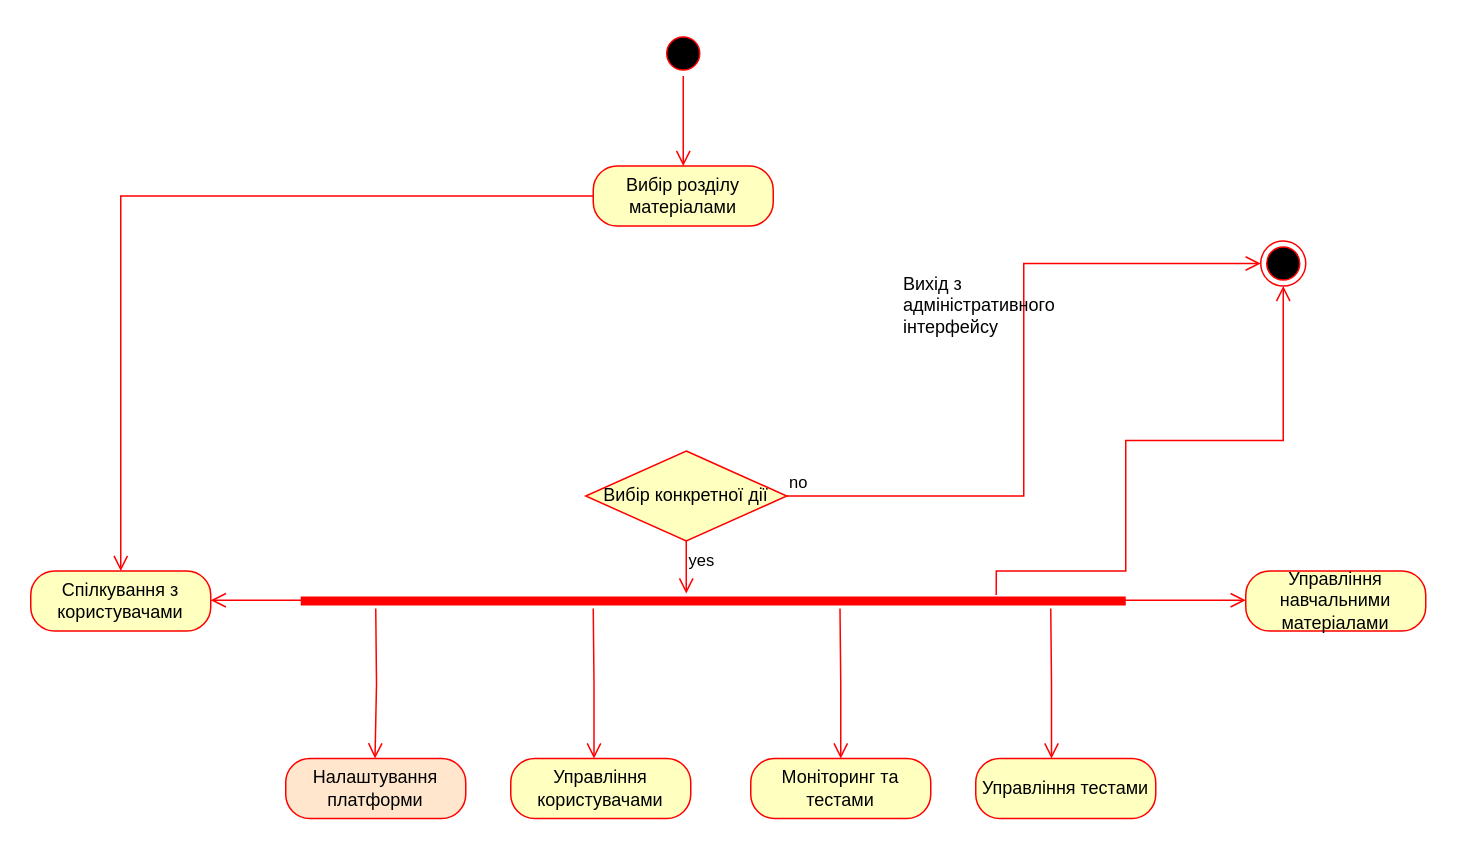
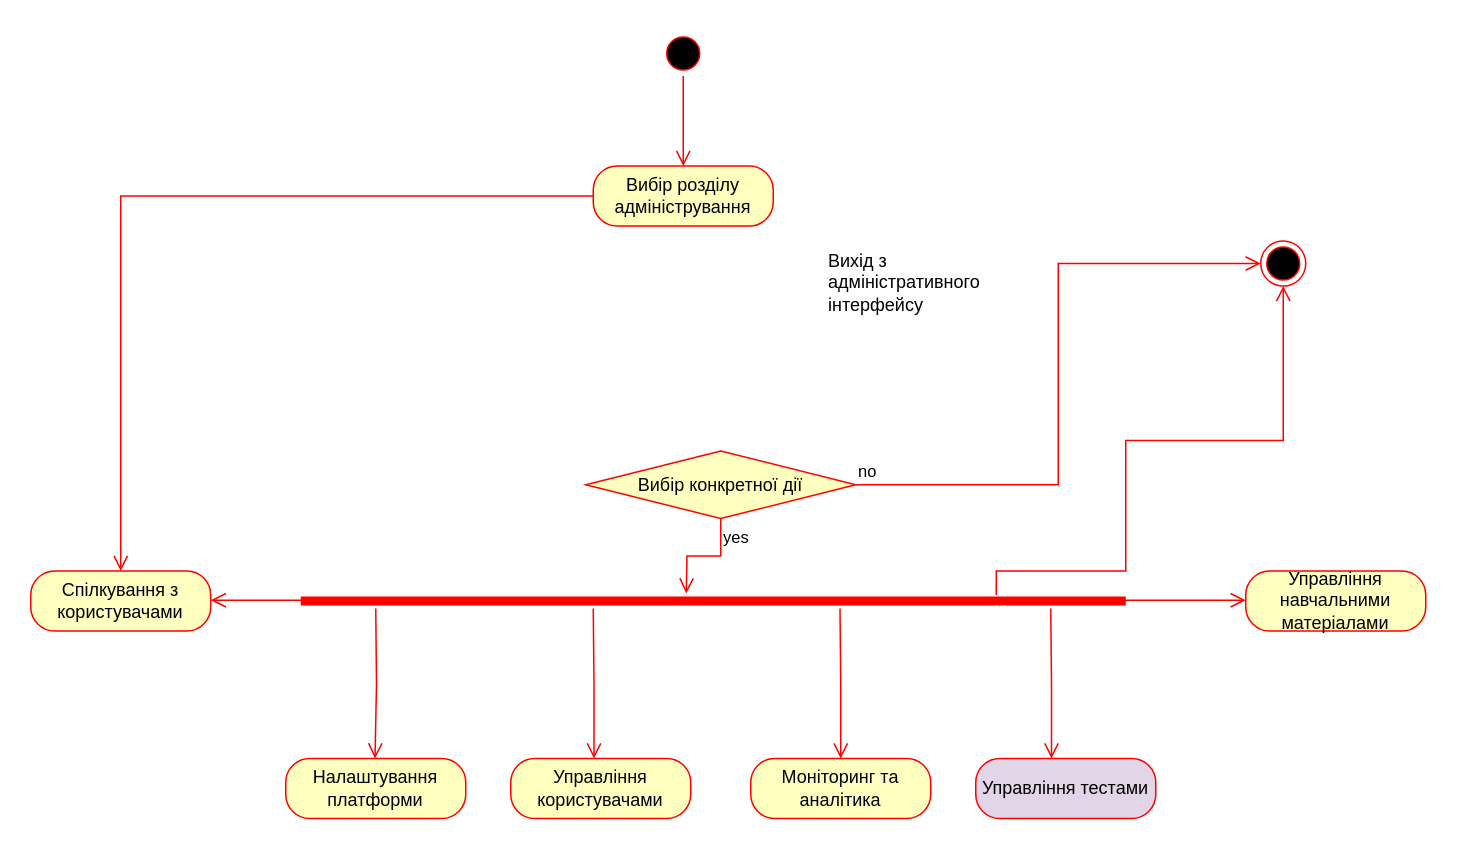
(683, 196) -> (683, 196)
(983, 308) -> (908, 286)
(686, 496) -> (721, 485)
(376, 788) -> (376, 788)
(841, 788) -> (841, 788)
(1066, 788) -> (1066, 788)
